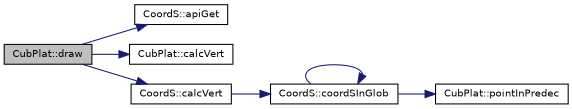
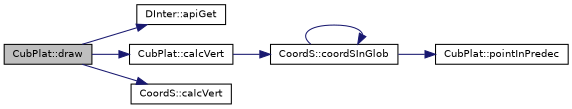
(181, 15) -> (181, 15)
(246, 94) -> (246, 54)
